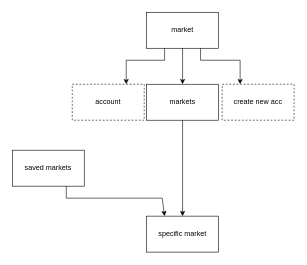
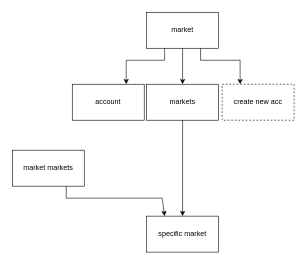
(108, 102) -> (108, 102)
(48, 168) -> (48, 168)
